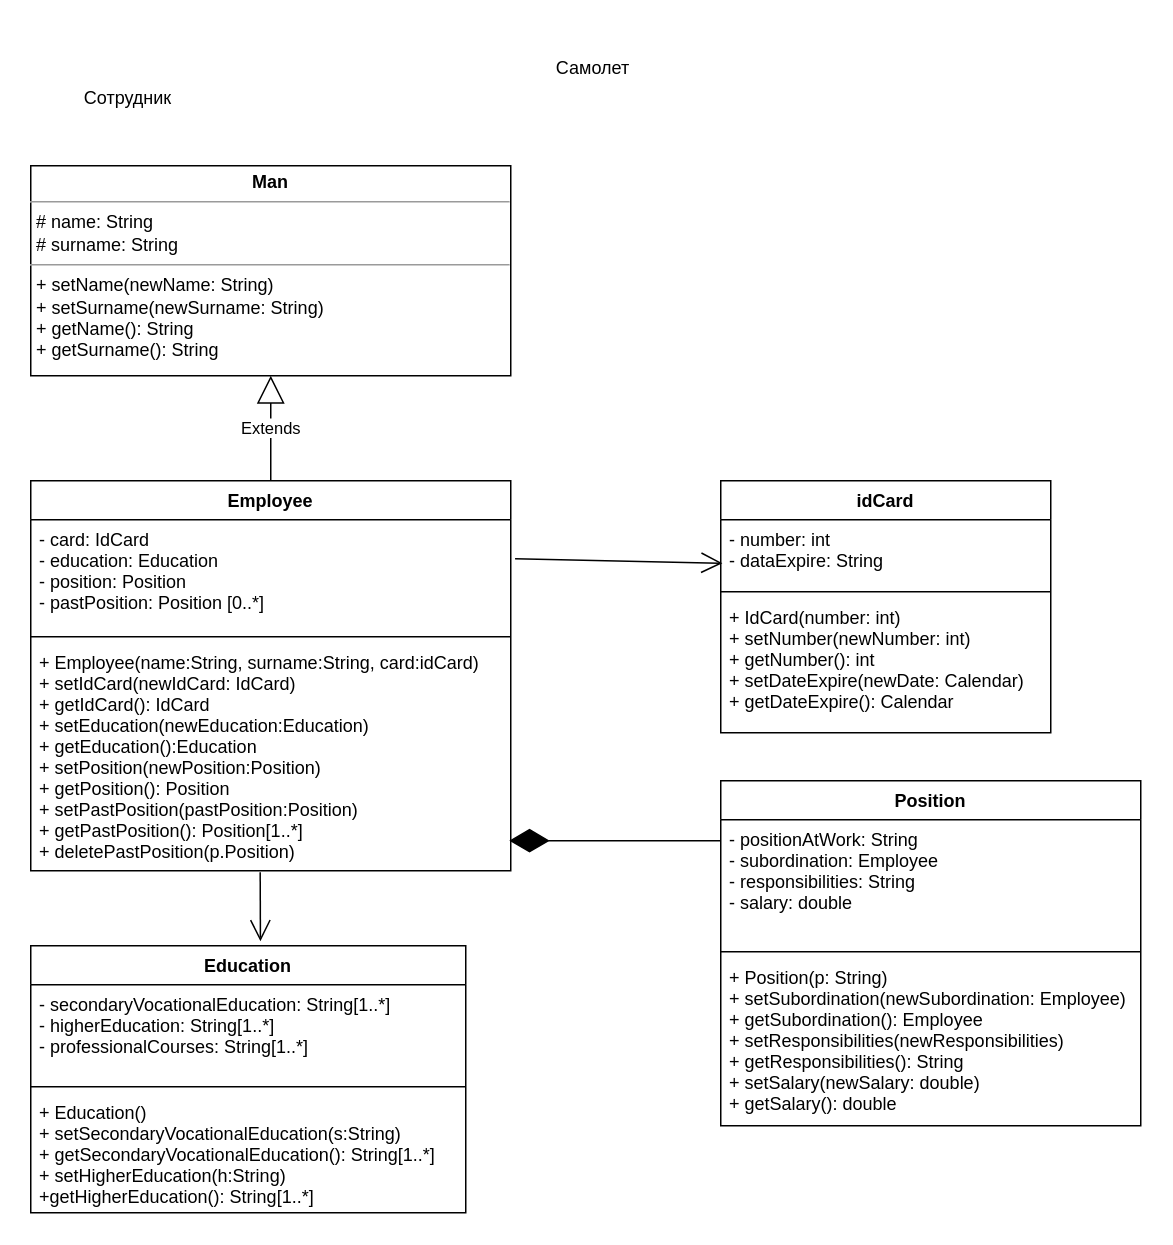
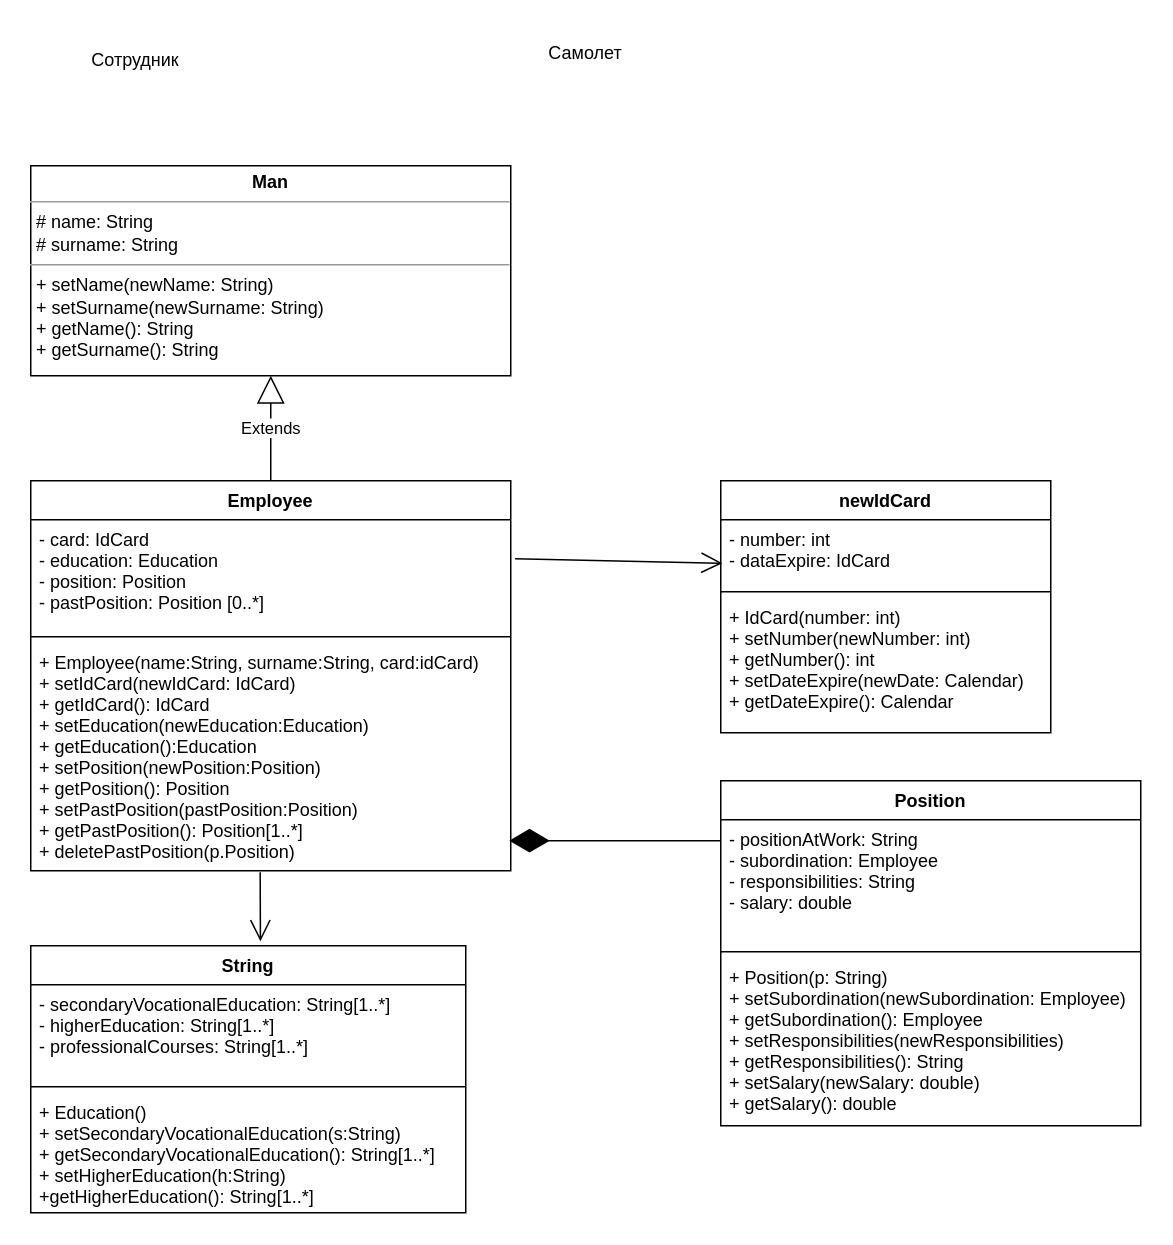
(593, 68) -> (586, 53)
(128, 98) -> (136, 61)
(885, 501) -> (885, 501)
(785, 540) -> (785, 540)
(248, 966) -> (248, 966)
